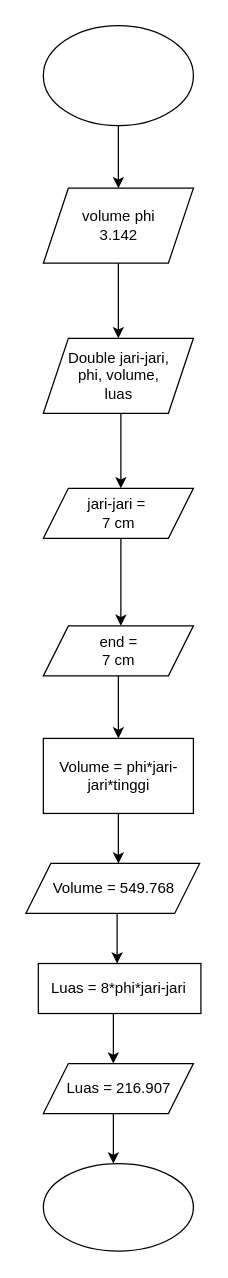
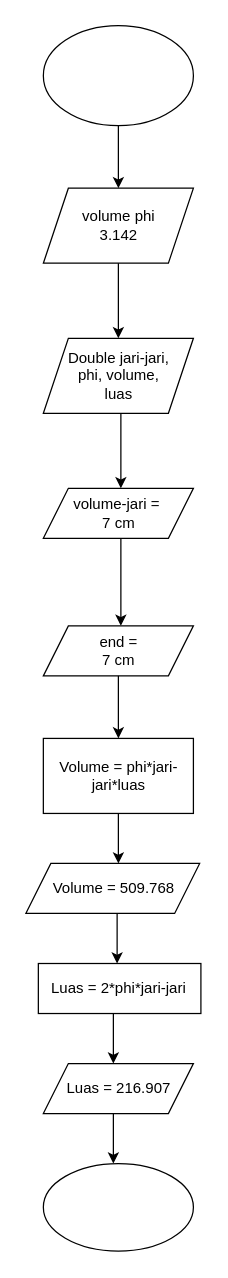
(119, 513) -> (119, 513)
(119, 776) -> (119, 776)
(114, 888) -> (114, 888)
(119, 988) -> (119, 988)
